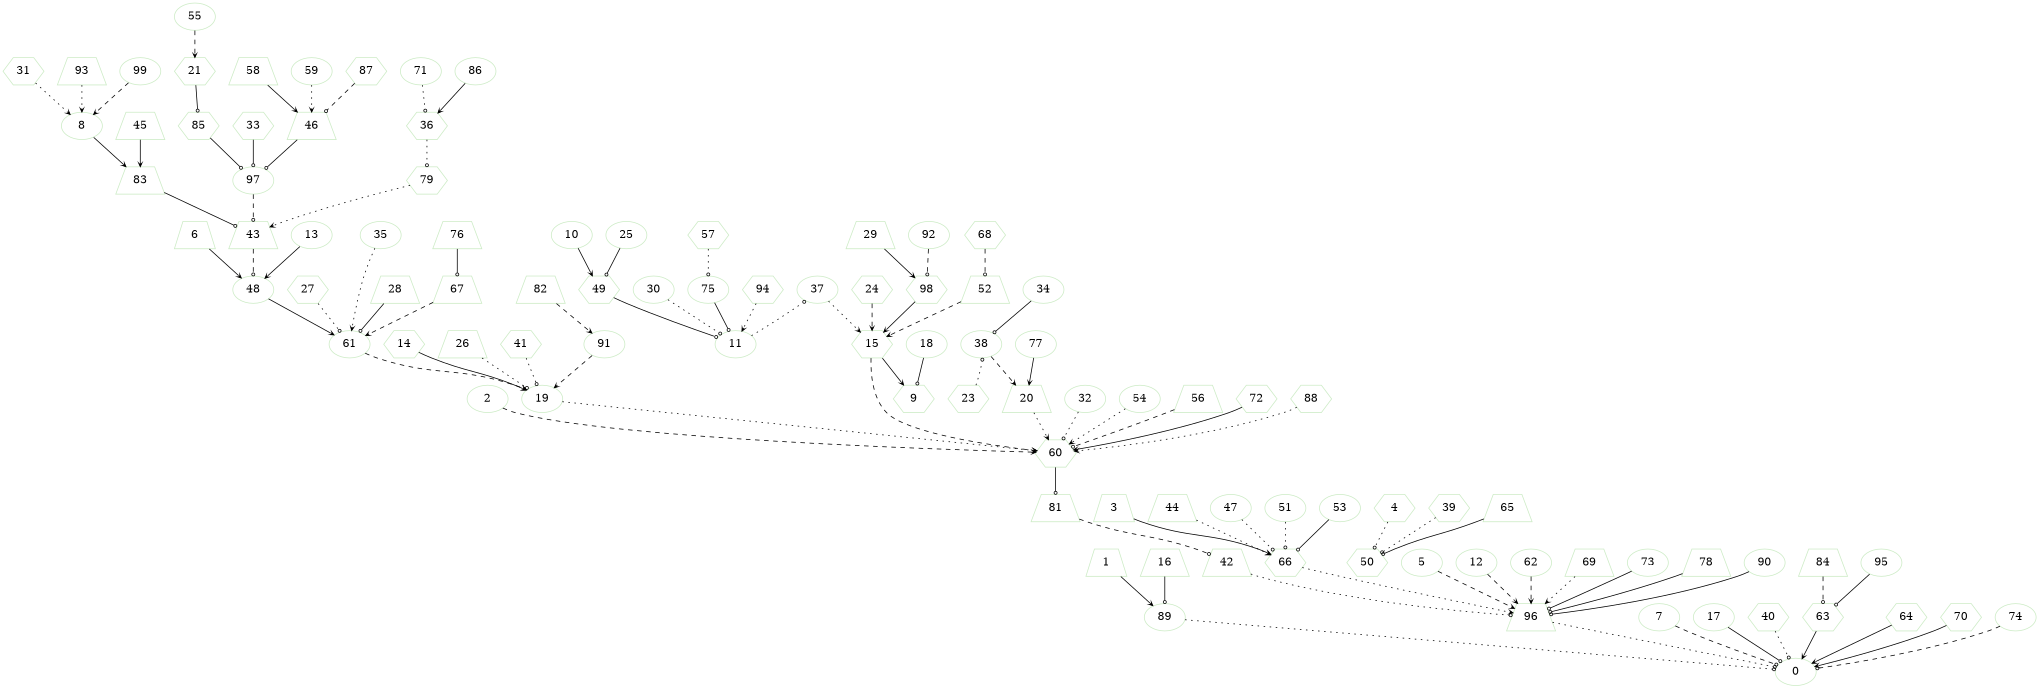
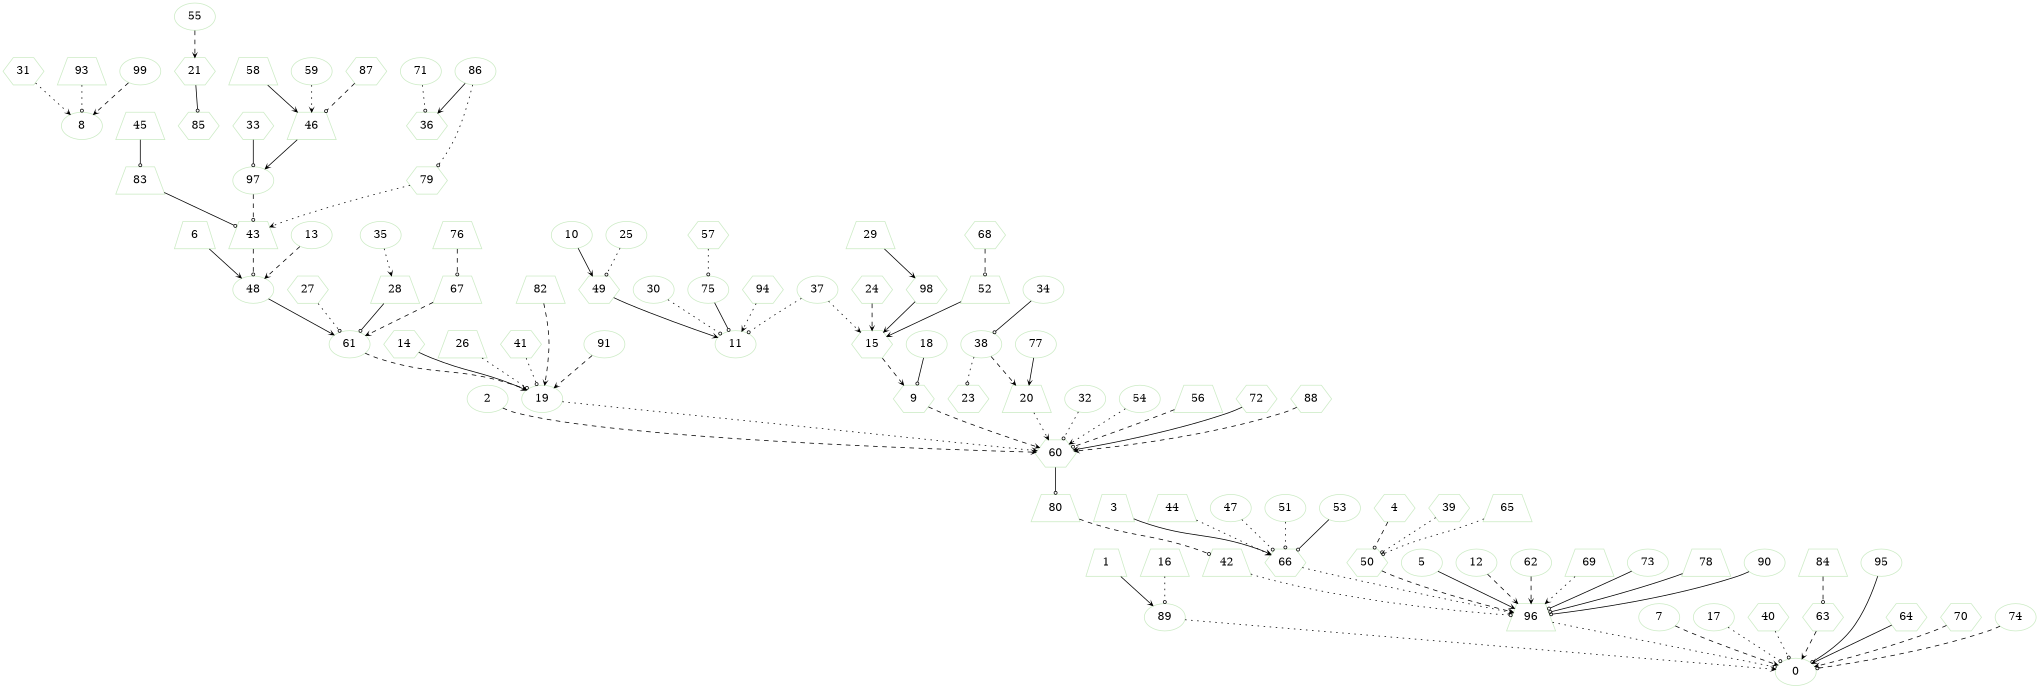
(82, 97) -> (82, 97)
(108, 151) -> none
(140, 152) -> (140, 152)
(225, 152) -> none
(427, 152) -> (460, 126)
(282, 153) -> (282, 153)
(929, 235) -> none
(284, 261) -> (284, 261)
(457, 261) -> (457, 261)
(614, 261) -> (614, 261)
(361, 287) -> (387, 260)
(573, 317) -> (549, 342)
(663, 318) -> (663, 318)
(926, 318) -> (926, 318)
(777, 320) -> (776, 314)
(892, 370) -> (892, 370)
(979, 373) -> (970, 369)
(929, 432) -> (982, 428)
(1189, 435) -> (1189, 435)
(1056, 508) -> (1056, 508)
(1382, 534) -> (1382, 534)
(1434, 535) -> (1434, 535)
(1165, 588) -> (1165, 588)
(1474, 589) -> (1474, 589)
(1854, 589) -> (1855, 625)
none -> (1445, 593)
(1810, 643) -> (1810, 643)
(1479, 644) -> (1479, 644)
(1753, 644) -> (1753, 644)
(1725, 646) -> (1725, 646)
(1883, 648) -> (1883, 648)
